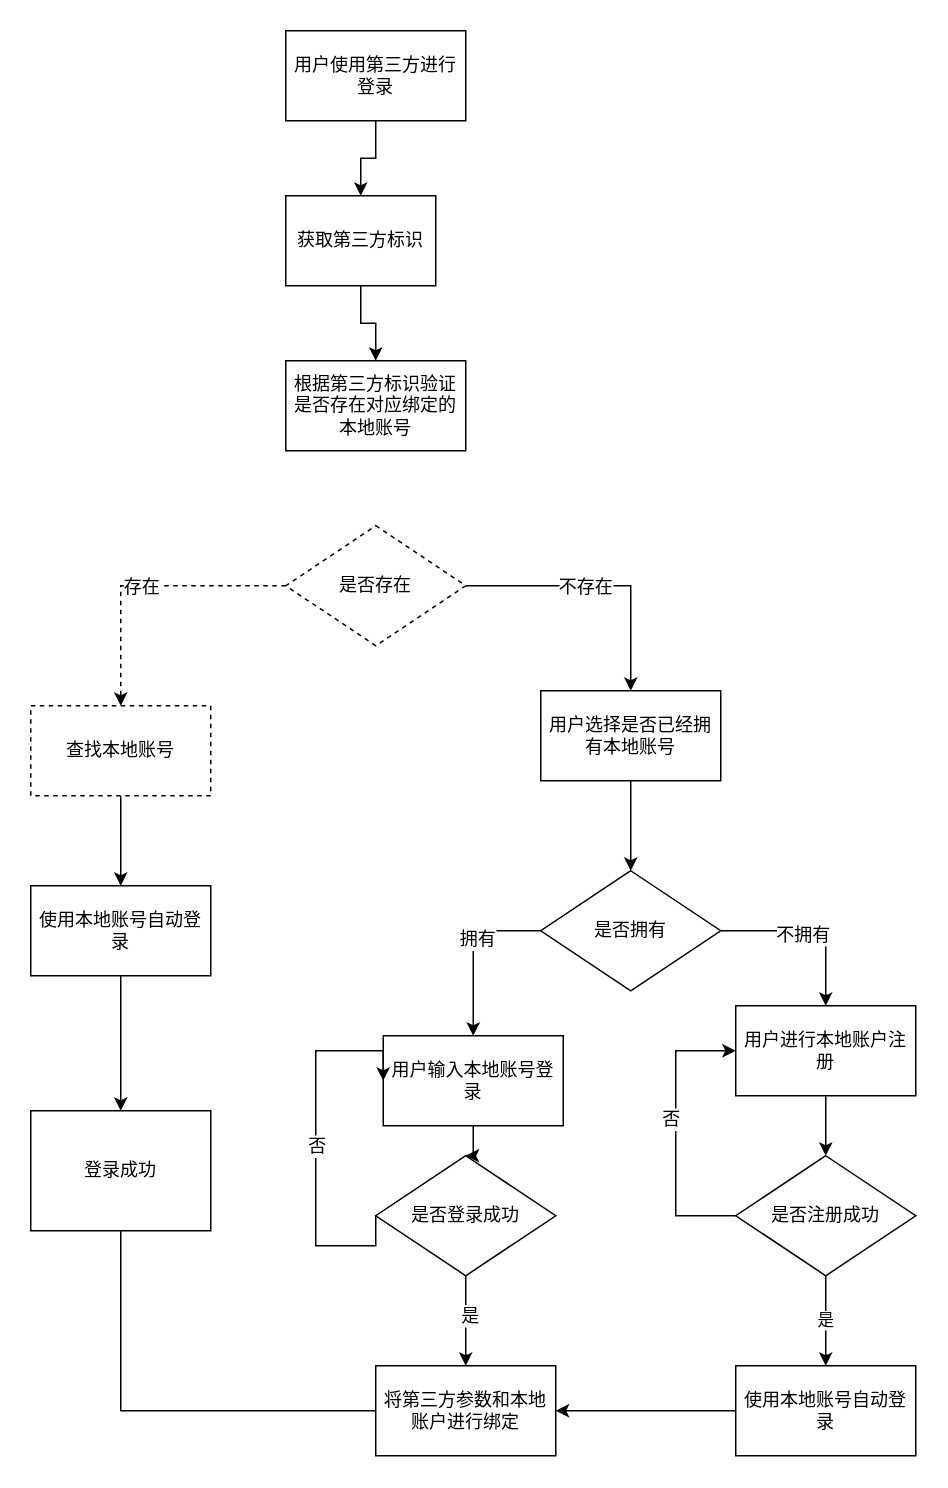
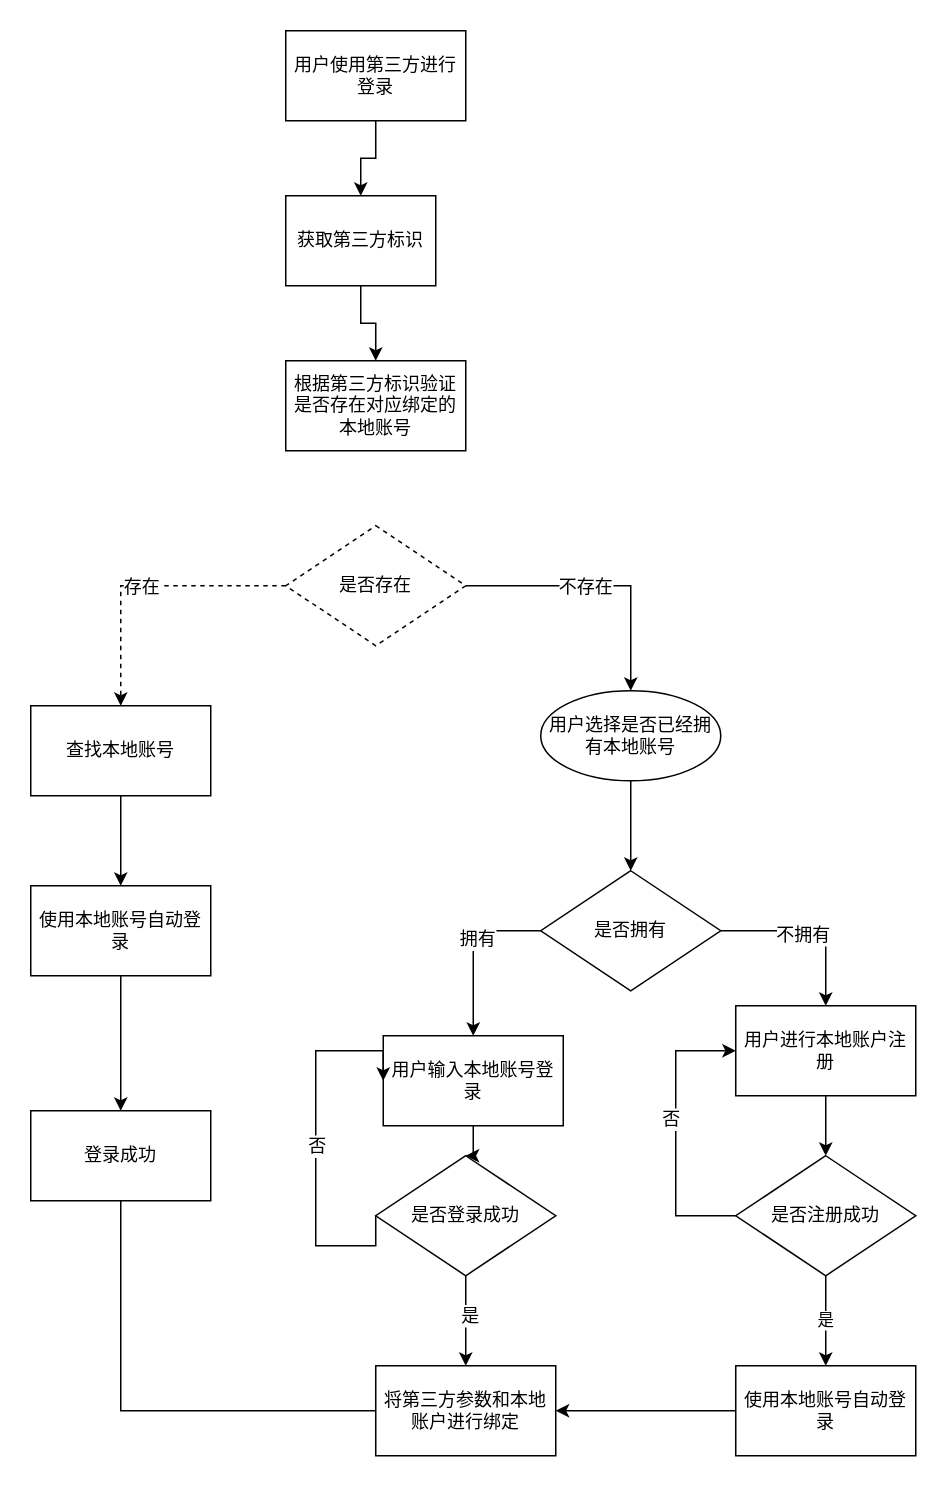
(631, 736) -> (631, 736)
(121, 751) -> (121, 751)
(121, 1171) -> (121, 1156)
